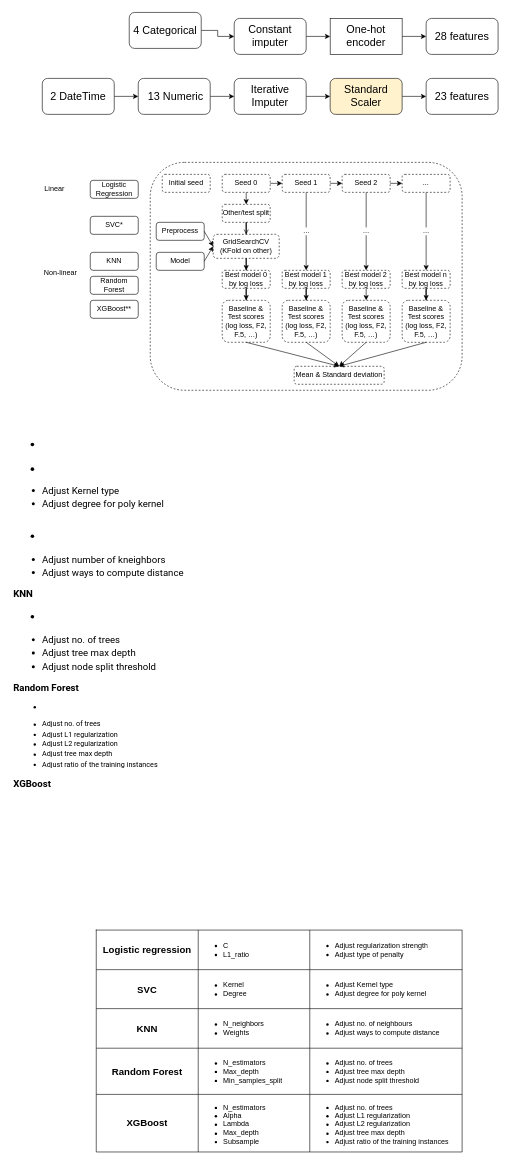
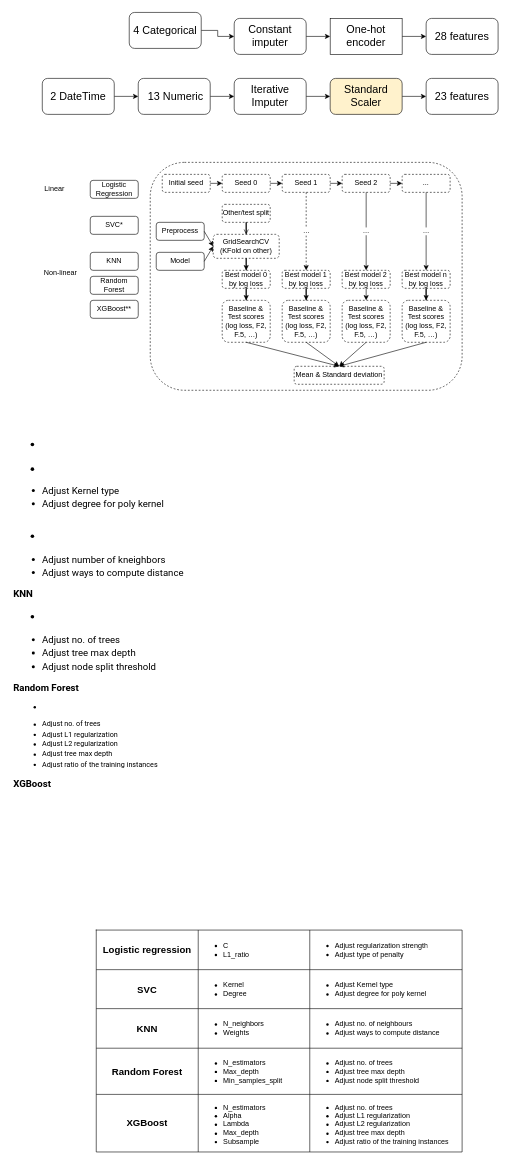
none -> (214, 183)
(246, 198) -> none
(306, 209) -> (306, 209)
